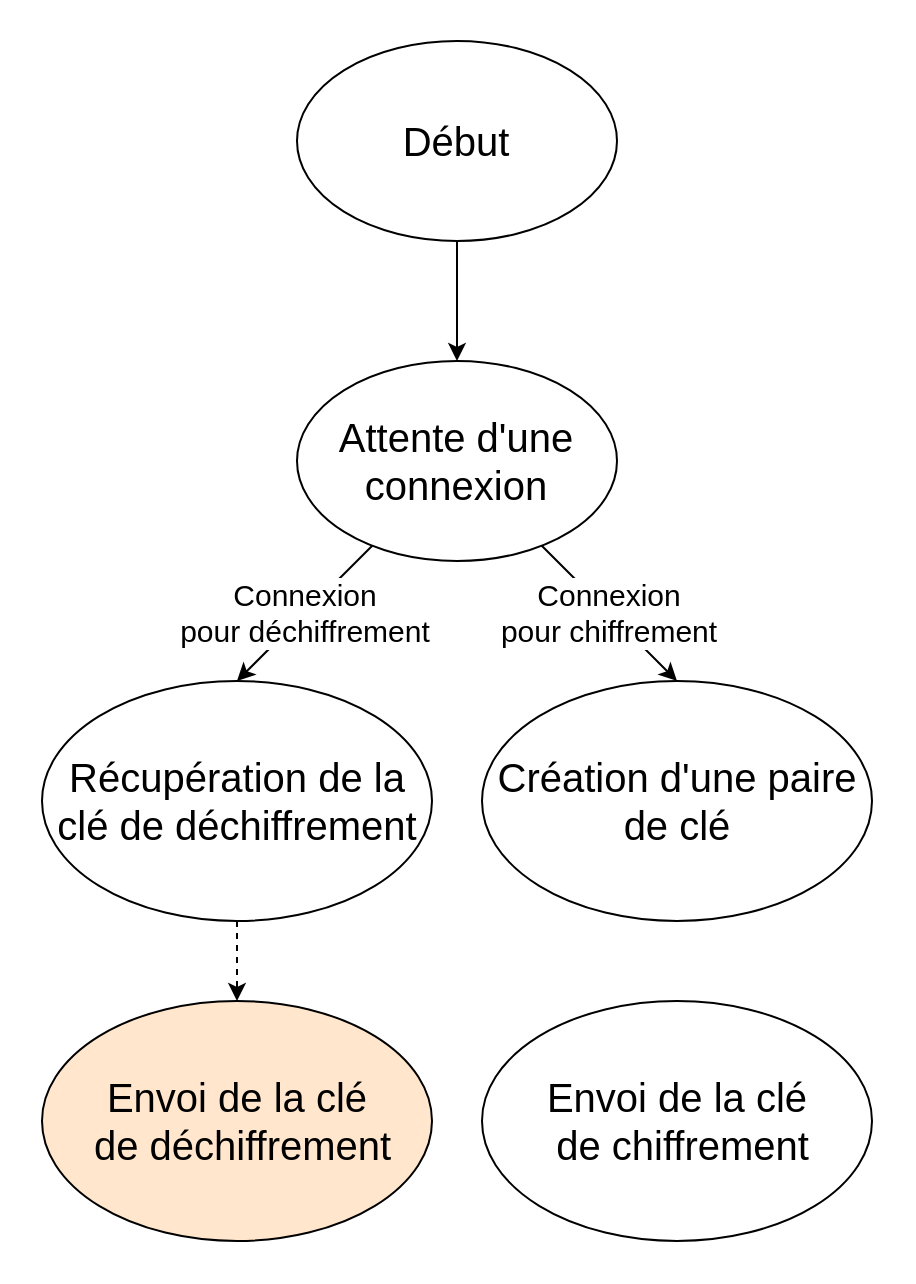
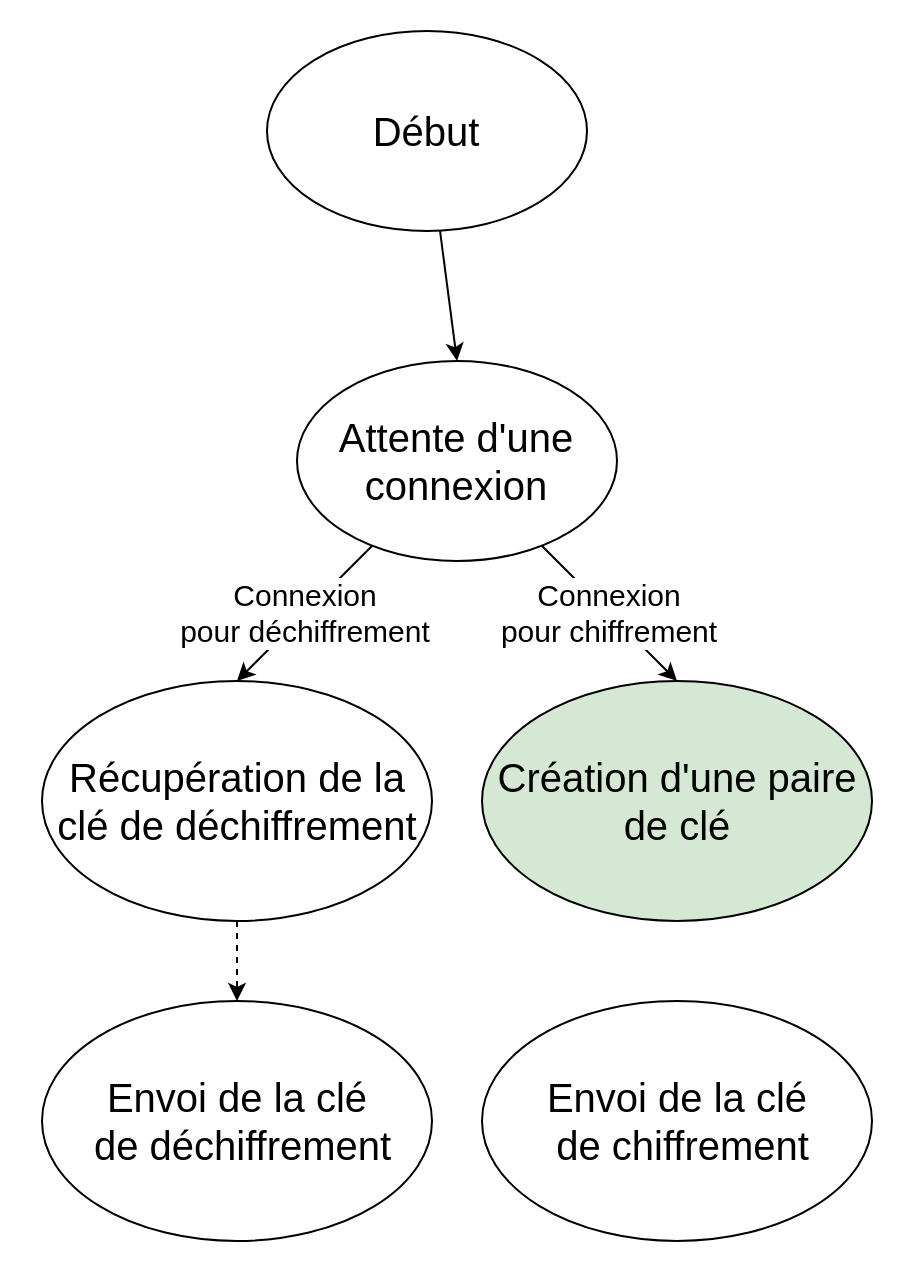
(457, 141) -> (427, 131)
(677, 801) -> (677, 801)
(237, 1121) -> (237, 1121)
